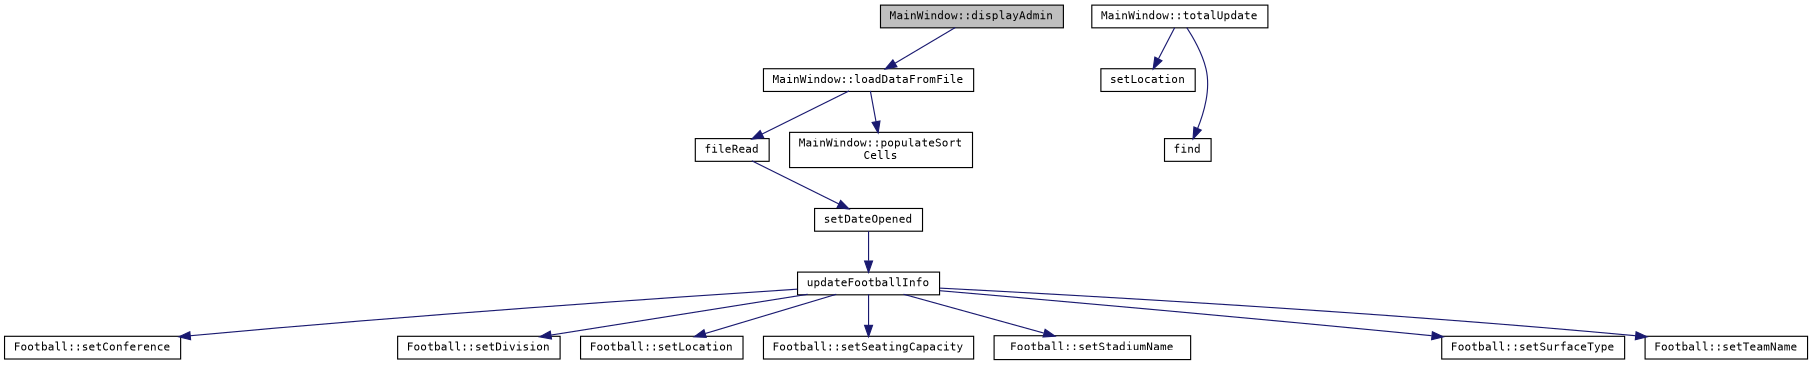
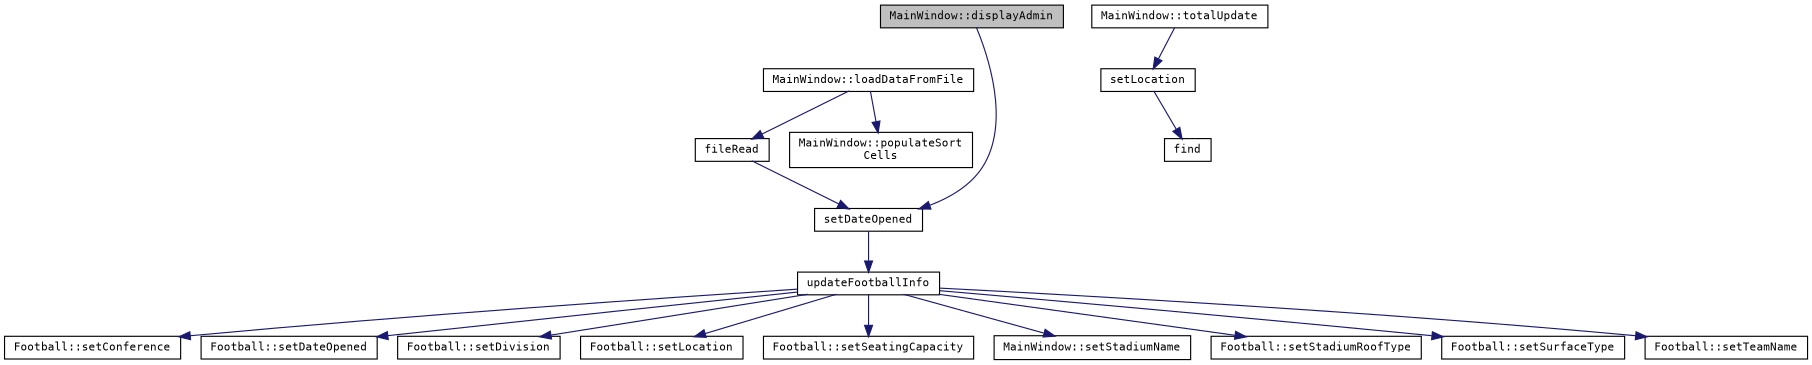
(925, 45) -> (995, 130)
(1207, 76) -> (1165, 110)
none -> (289, 348)
(1092, 348) -> (1092, 348)
none -> (1316, 348)
